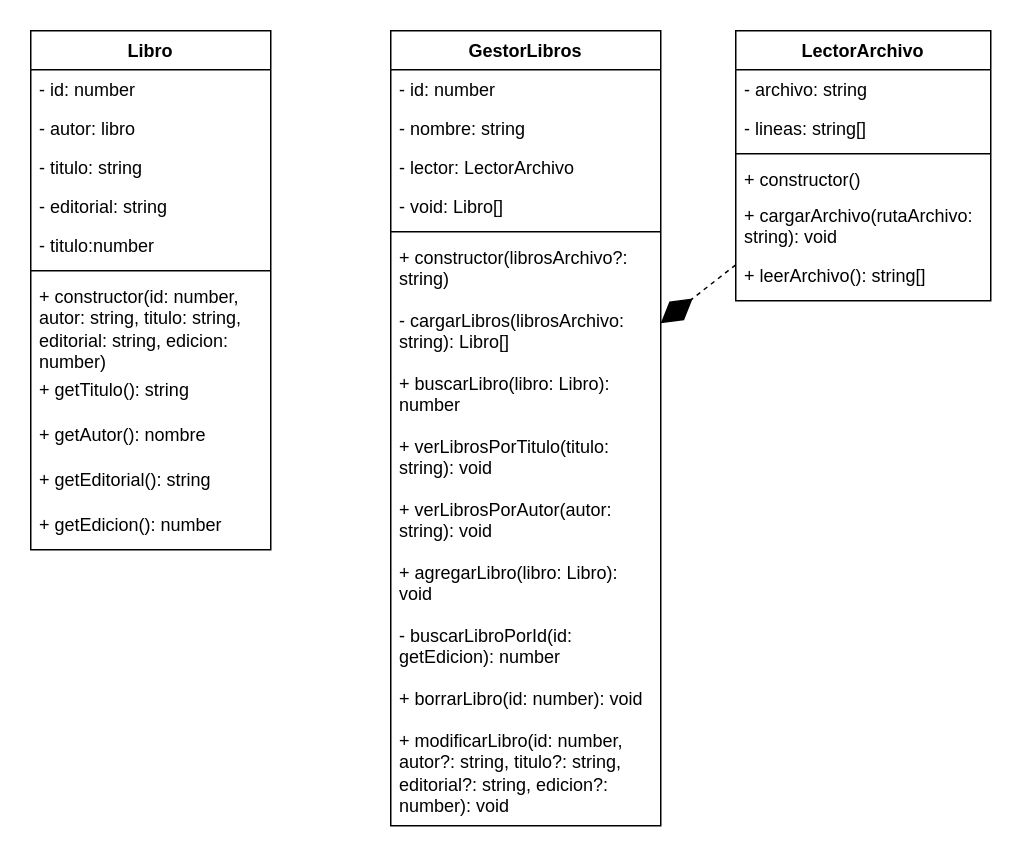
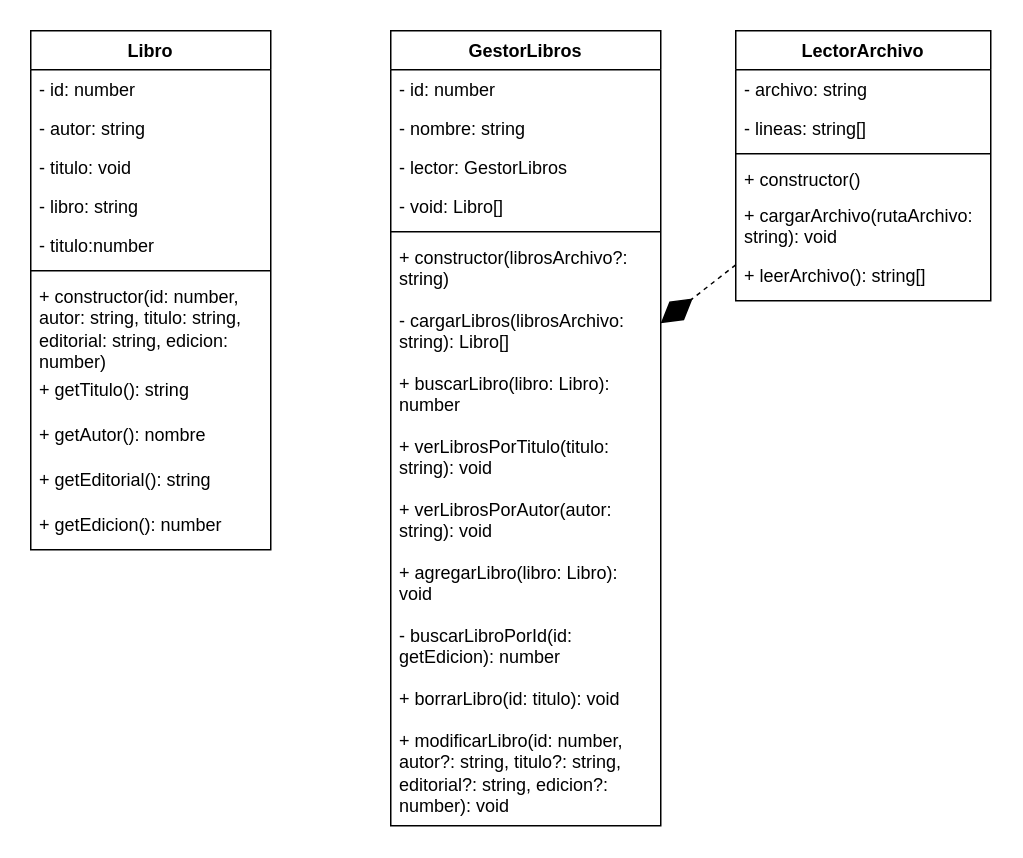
(99, 130) -> (106, 130)
(106, 169) -> (96, 169)
(504, 169) -> (499, 169)
(119, 208) -> (101, 208)
(527, 711) -> (527, 711)
